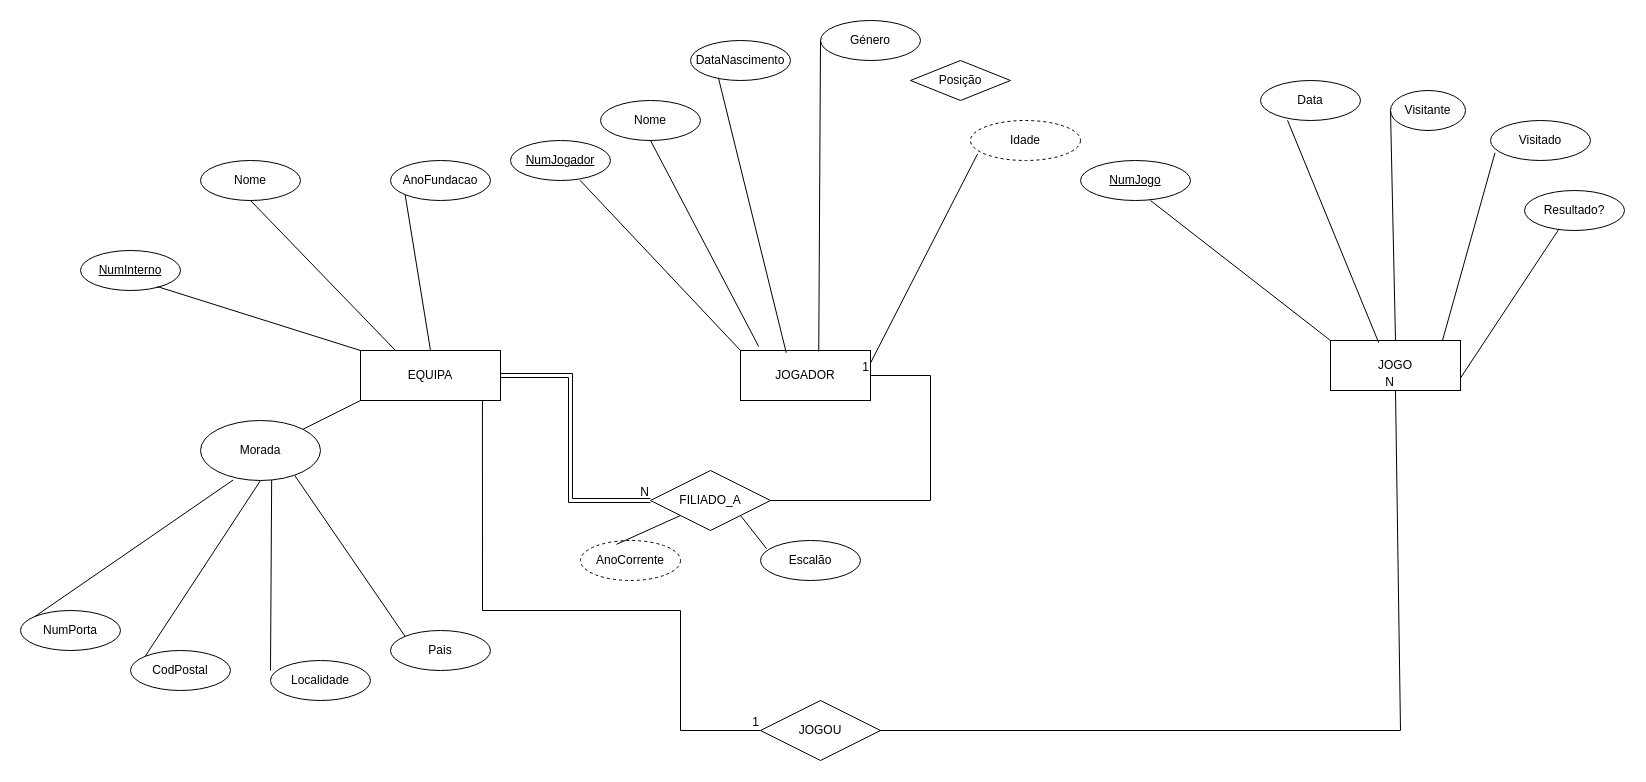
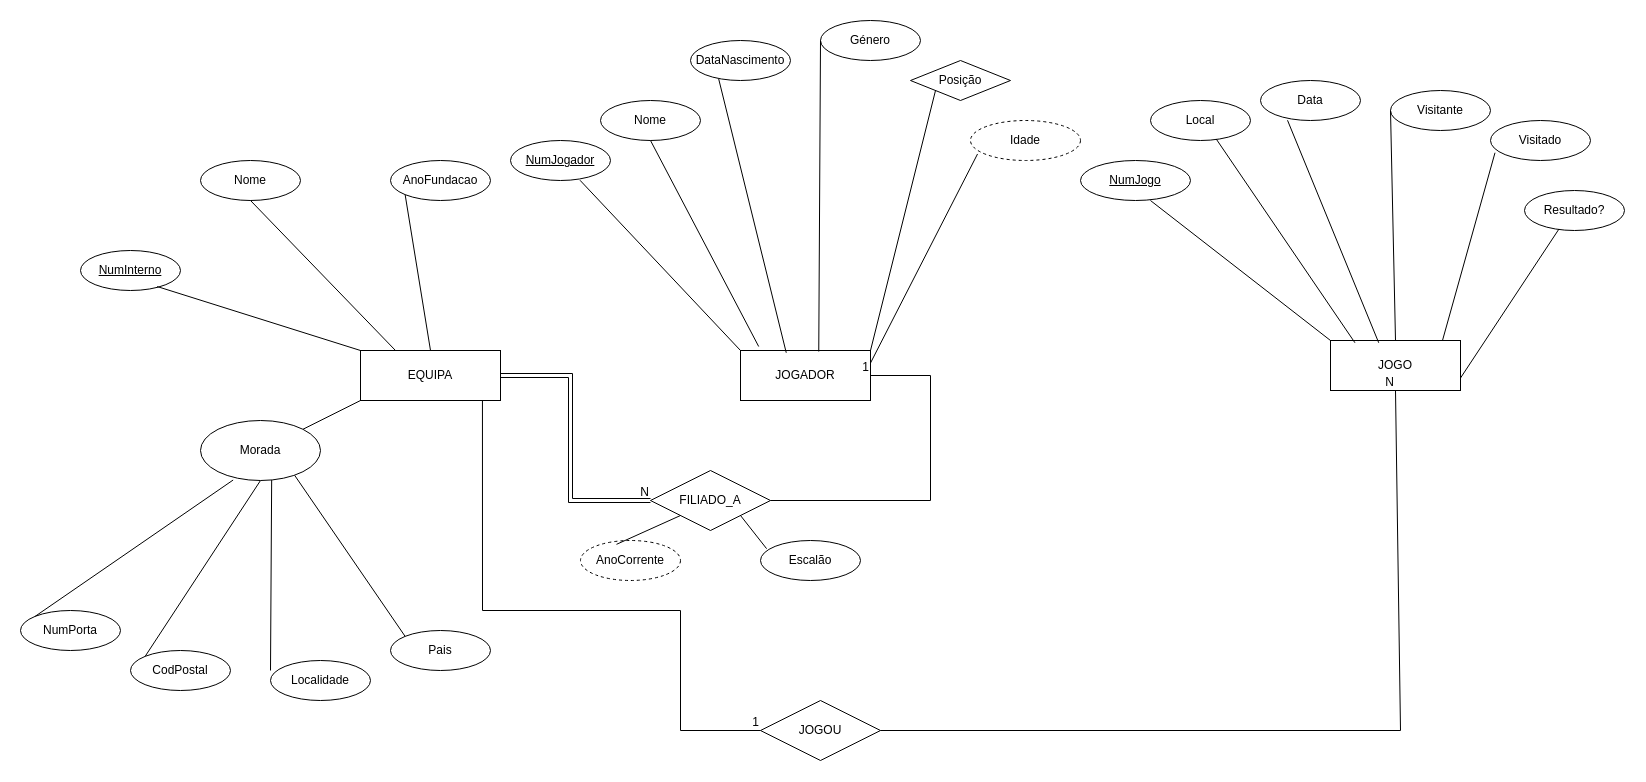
(1428, 111) -> (1441, 111)
none -> (1201, 121)
none -> (903, 221)
none -> (1286, 241)
